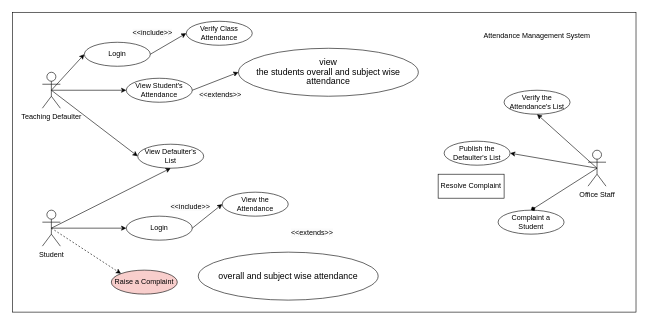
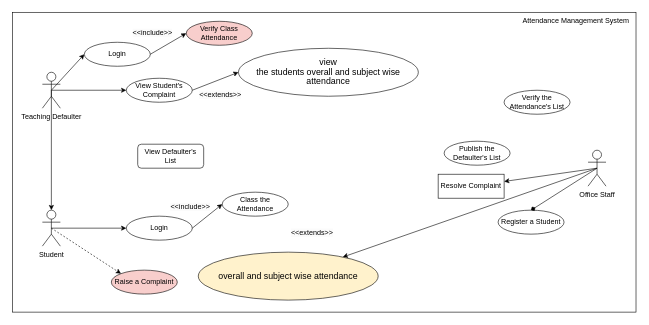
(219, 33) -> (219, 33)
(537, 36) -> (576, 21)
(159, 90) -> (159, 90)
(95, 124) -> (51, 152)
(568, 142) -> (468, 214)
(171, 156) -> (171, 156)
(554, 161) -> (550, 175)
(107, 200) -> none
(255, 204) -> (255, 204)
(531, 222) -> (531, 222)
(288, 276) -> (288, 276)
